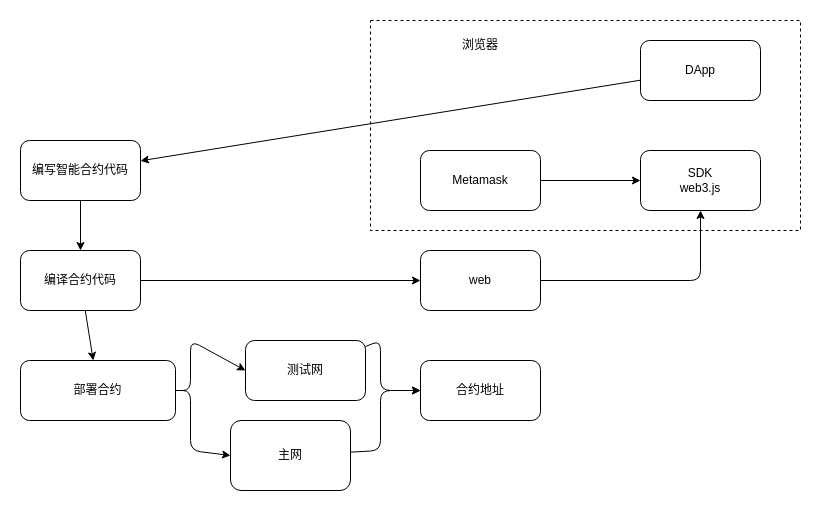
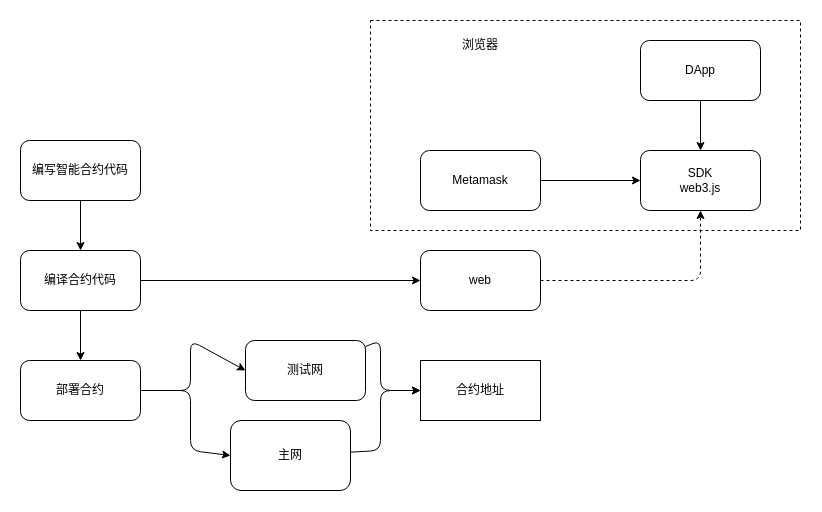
(394, 120) -> (701, 122)
(647, 281) -> (647, 281)
(98, 391) -> (81, 391)
(481, 391) -> (481, 391)
